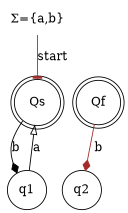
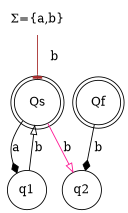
(53, 57) -> (53, 57)
(91, 142) -> (91, 142)
none -> (58, 144)
(16, 148) -> (16, 148)
(37, 148) -> (37, 148)
